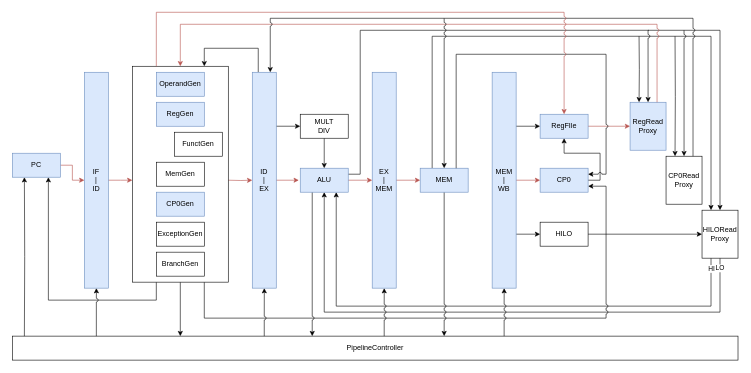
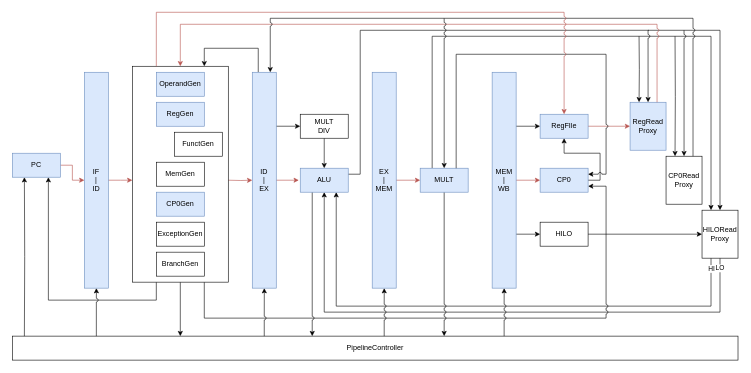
(366, 180) -> none
(444, 180) -> (444, 180)
